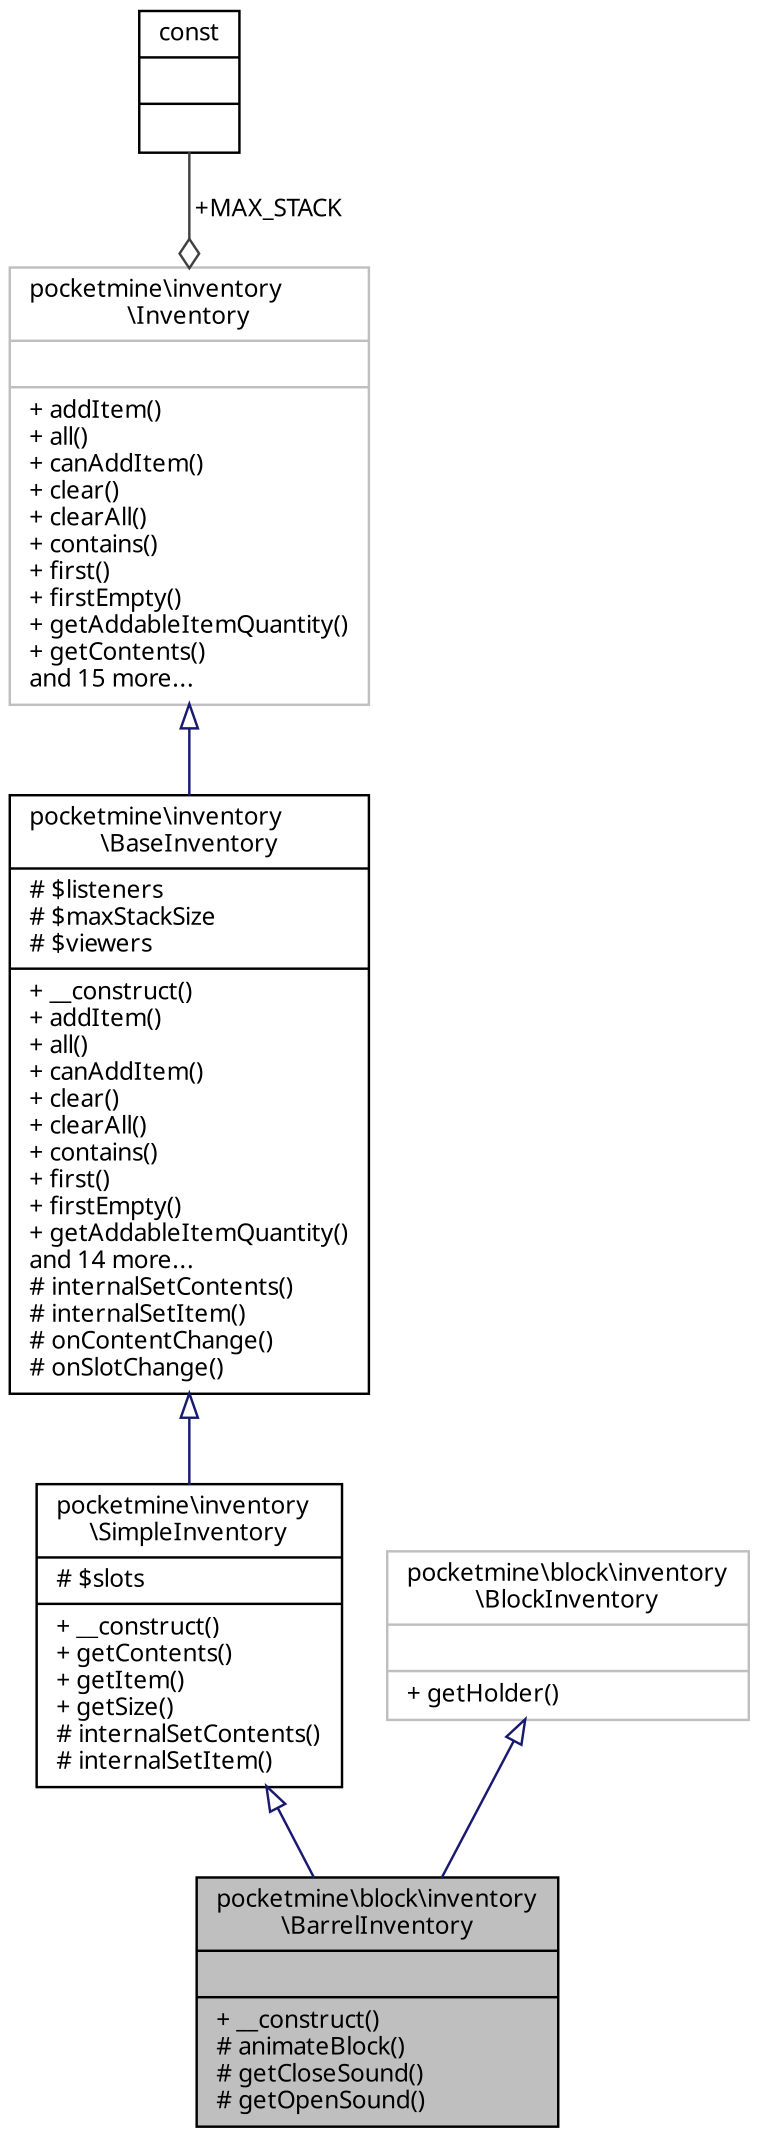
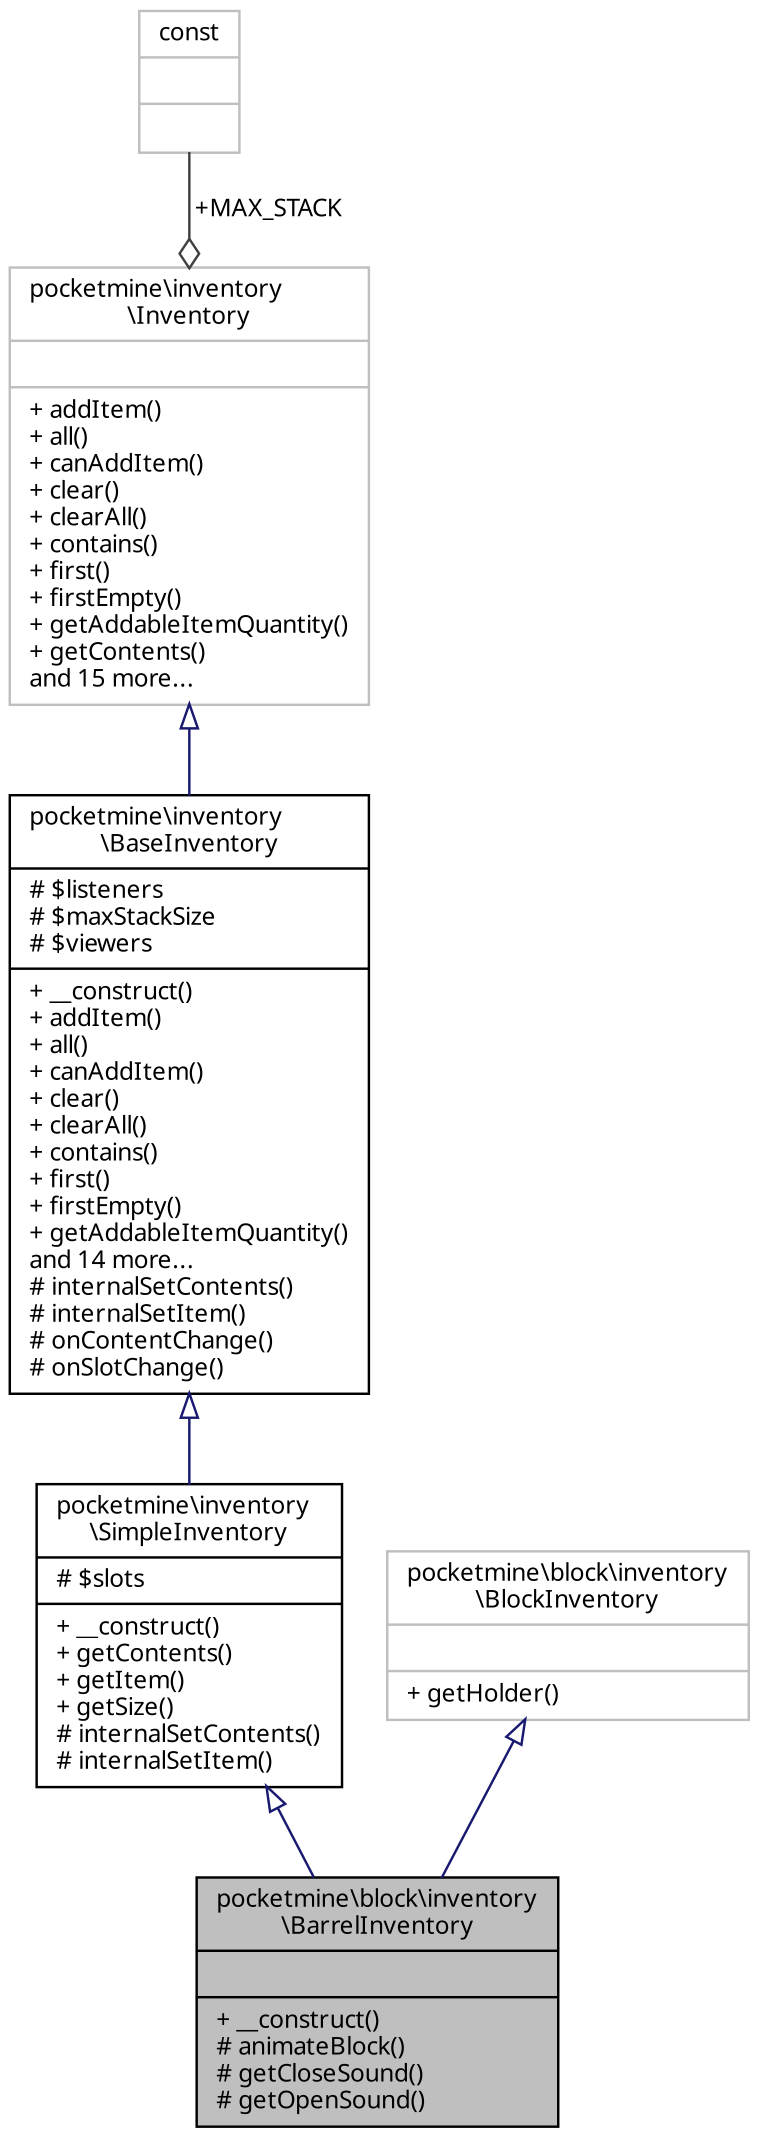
(189, 82) -> (189, 82)
